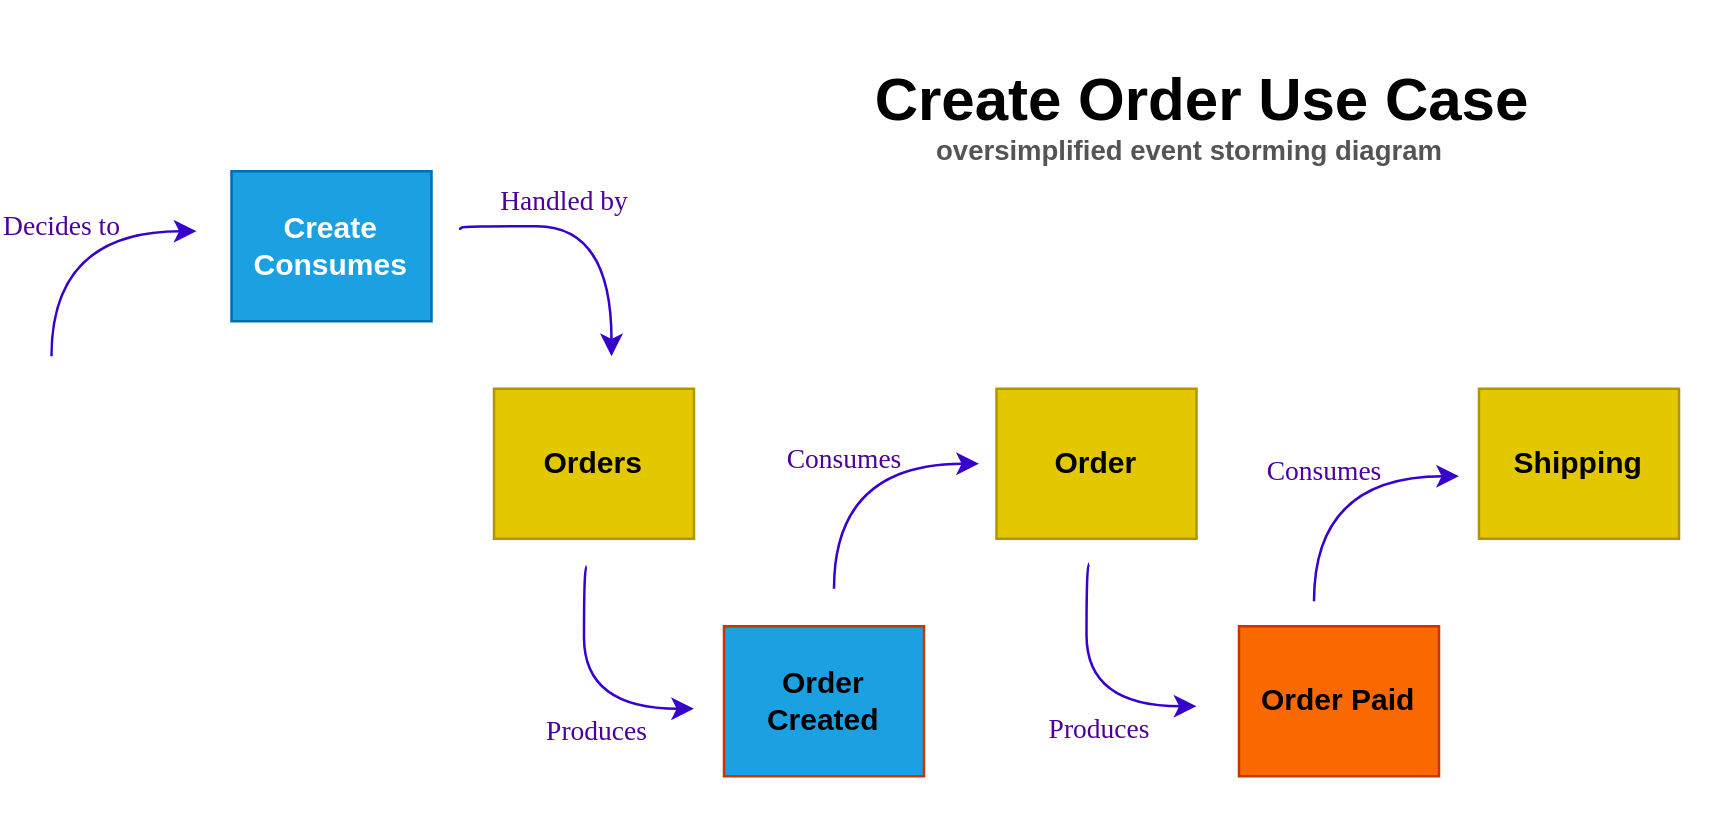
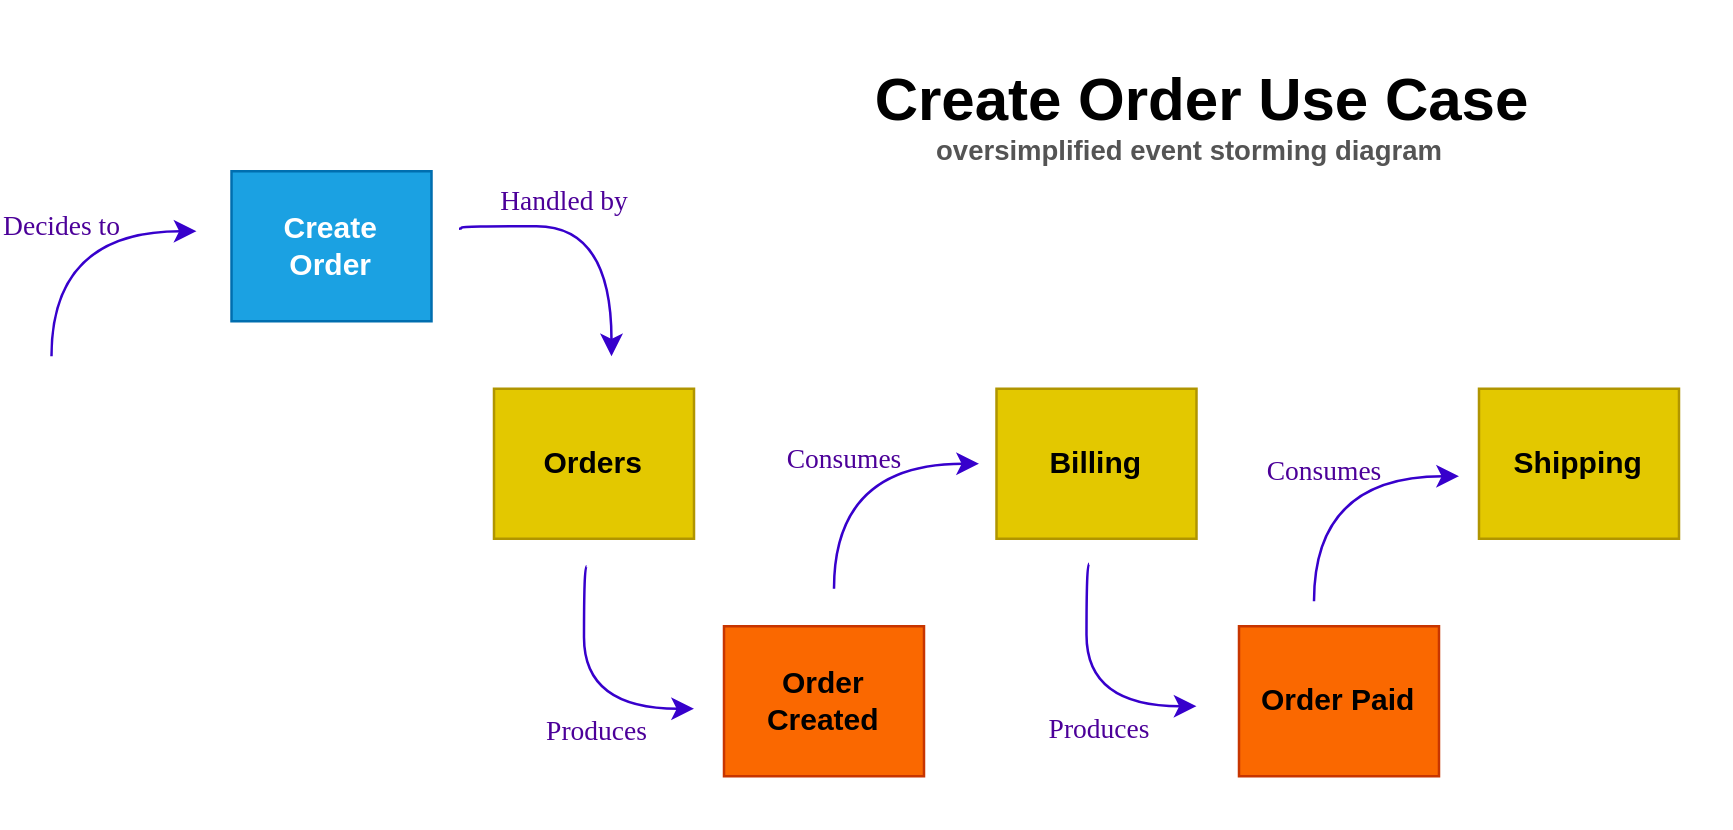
(331, 246) -> (331, 246)
(1096, 464) -> (1096, 464)
(824, 701) -> (824, 701)
